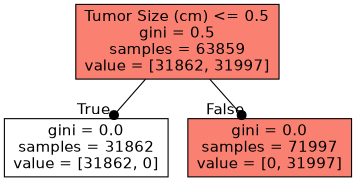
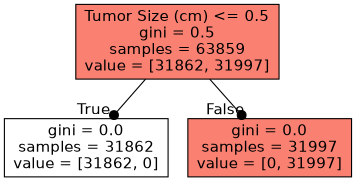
(270, 148) -> (270, 148)
